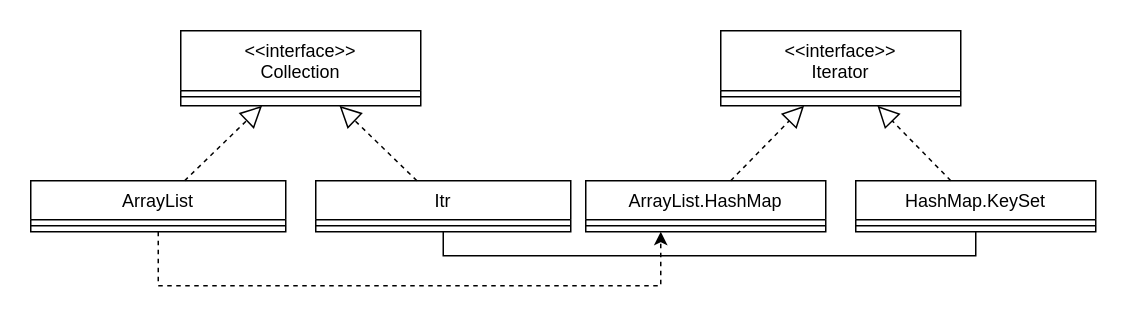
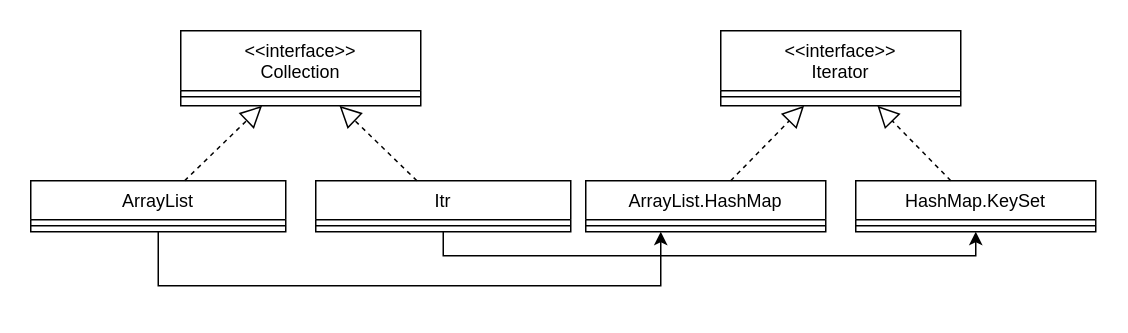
(976, 239) -> (976, 243)
(405, 286) -> (405, 286)
